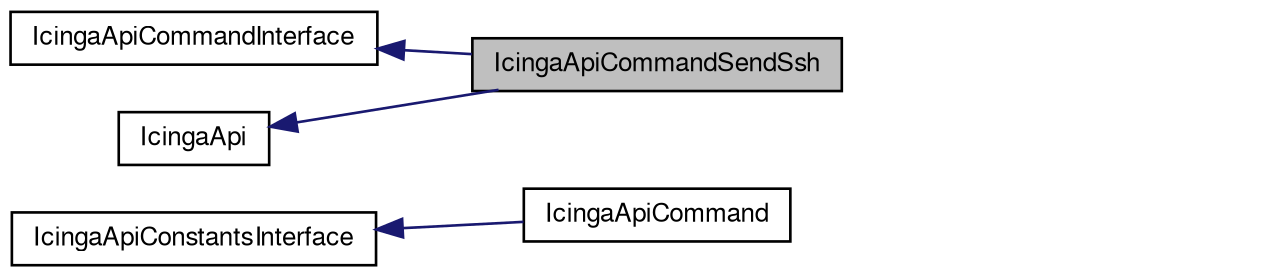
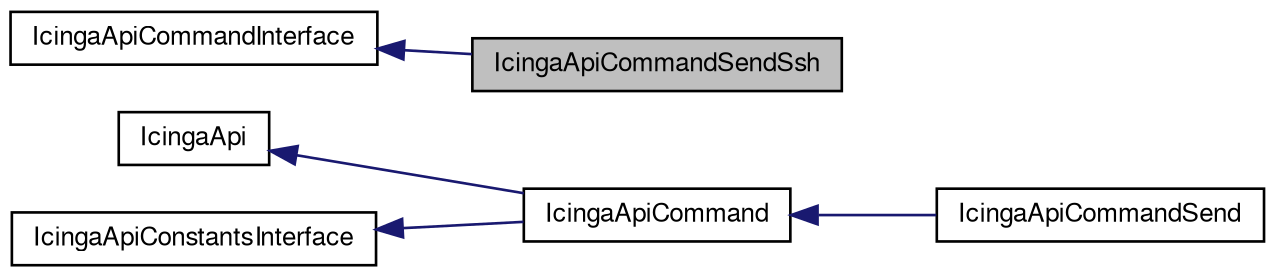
(398, 106) -> (410, 174)
none -> (1100, 215)
